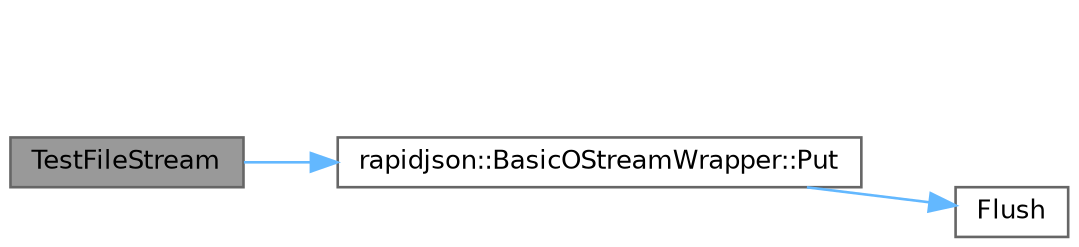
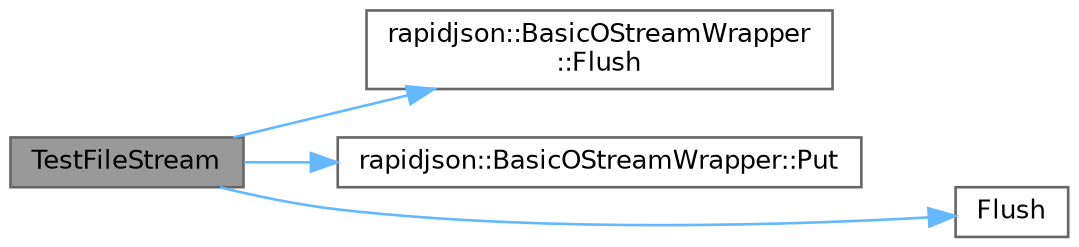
none -> (600, 50)
(868, 195) -> (573, 224)
